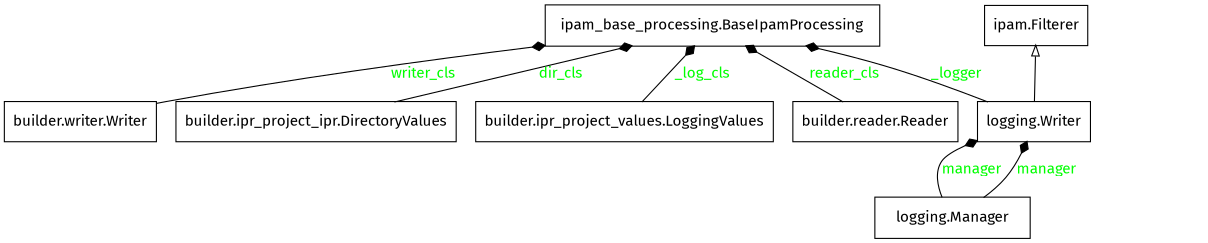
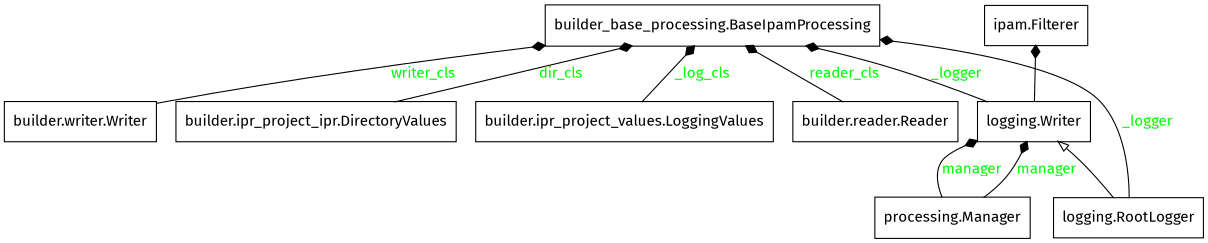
(712, 26) -> (712, 26)
(1035, 79) -> (1035, 79)
(953, 218) -> (953, 218)
none -> (1128, 218)
